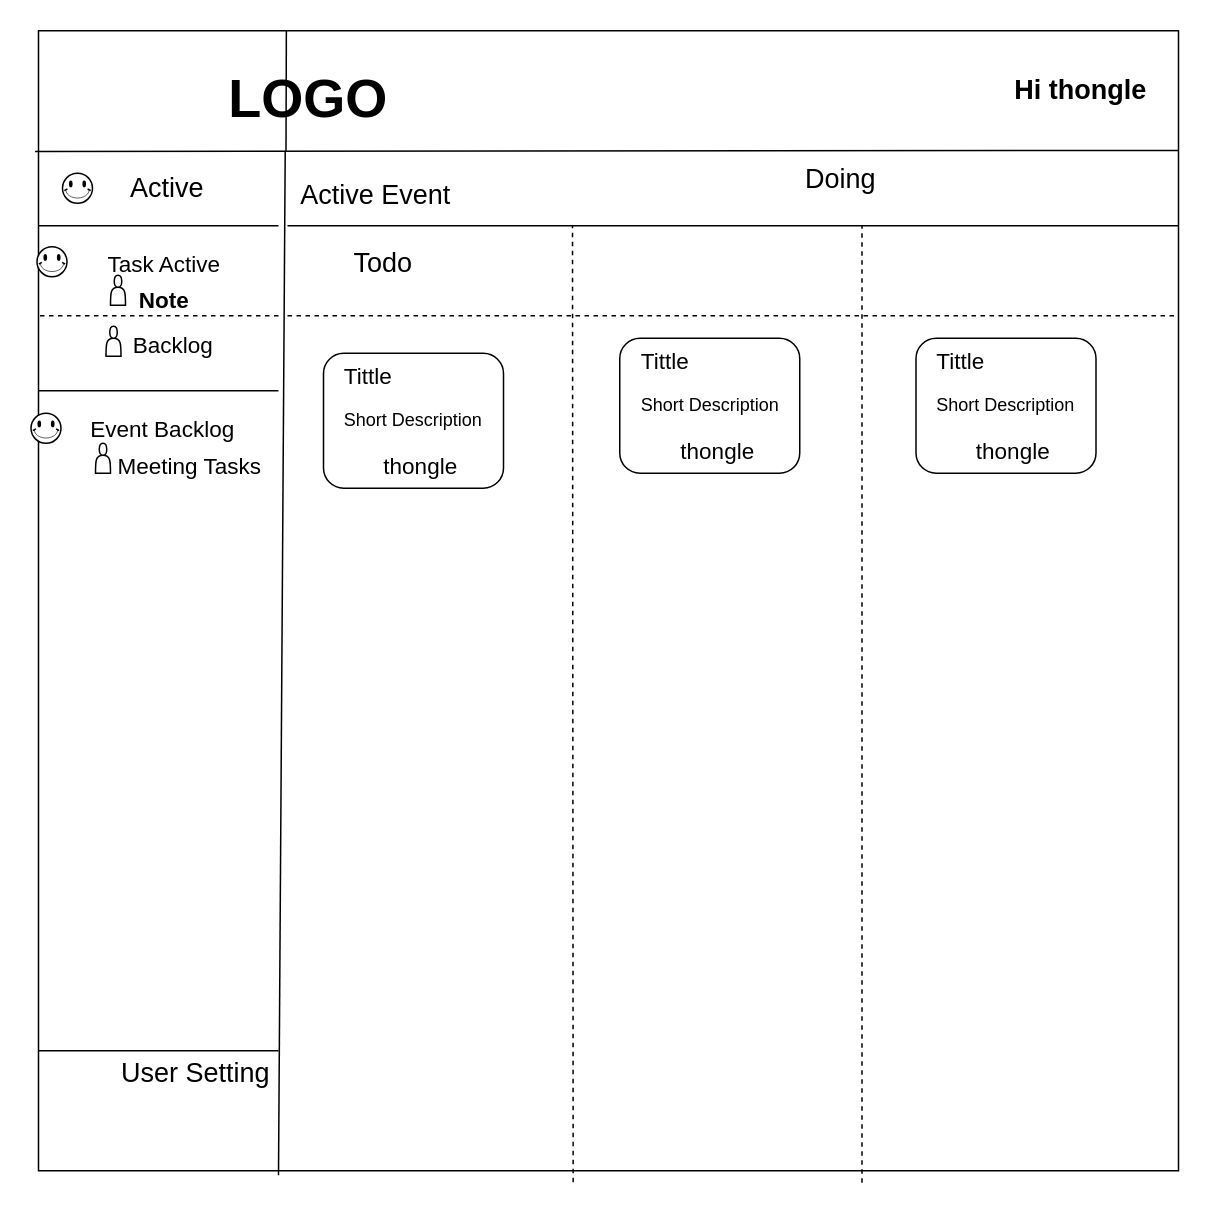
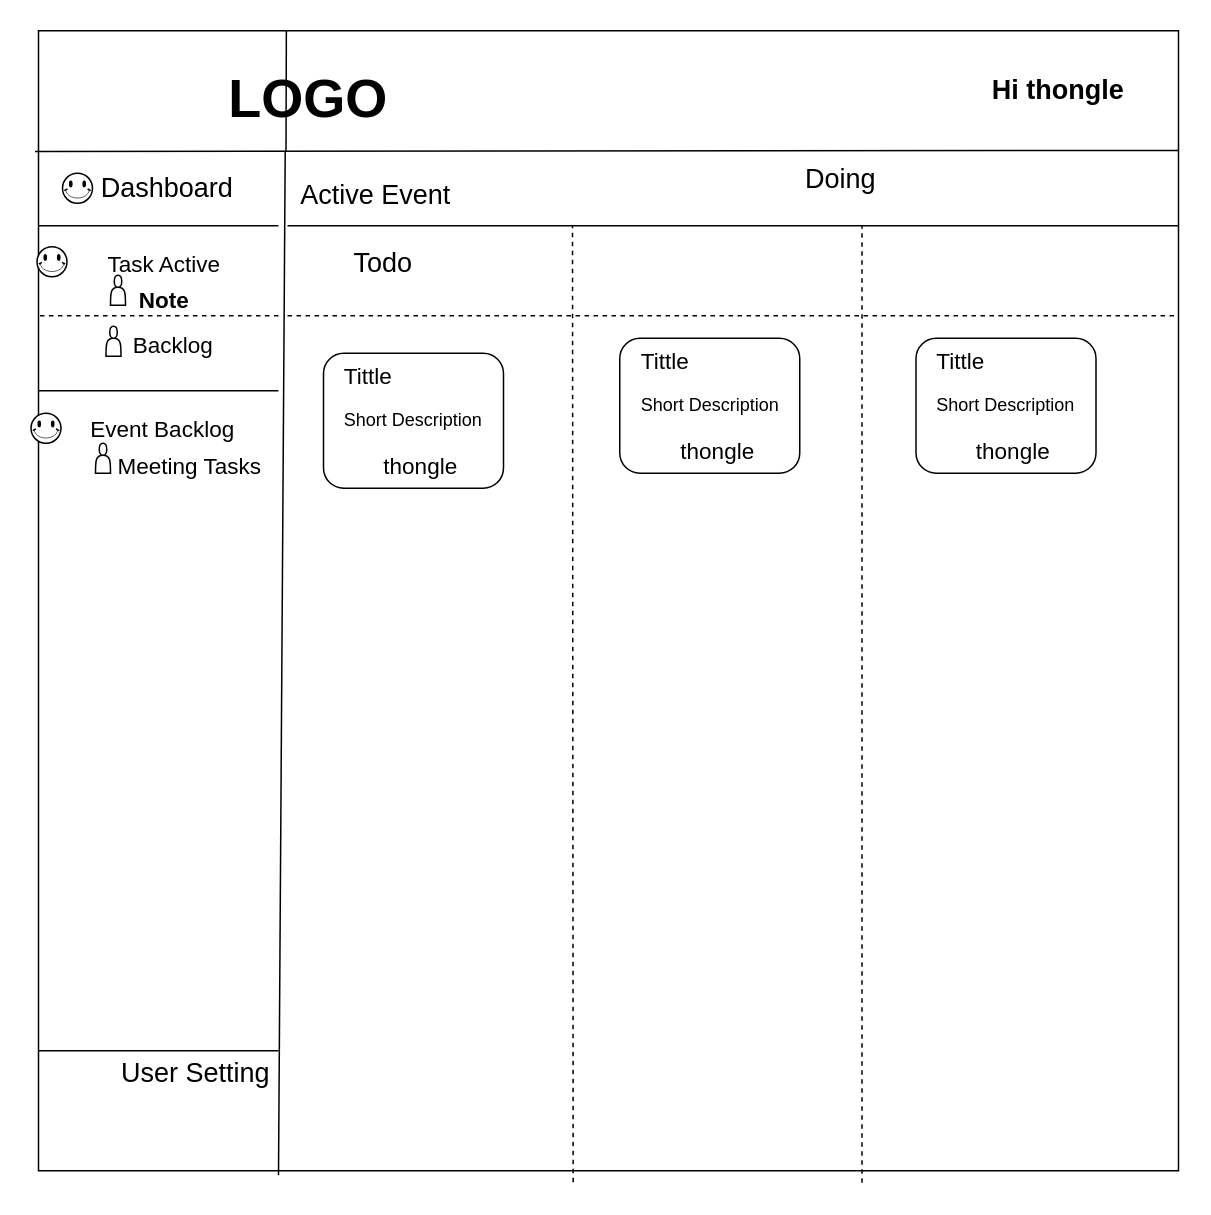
(1081, 91) -> (1058, 91)
(167, 188) -> (167, 188)
